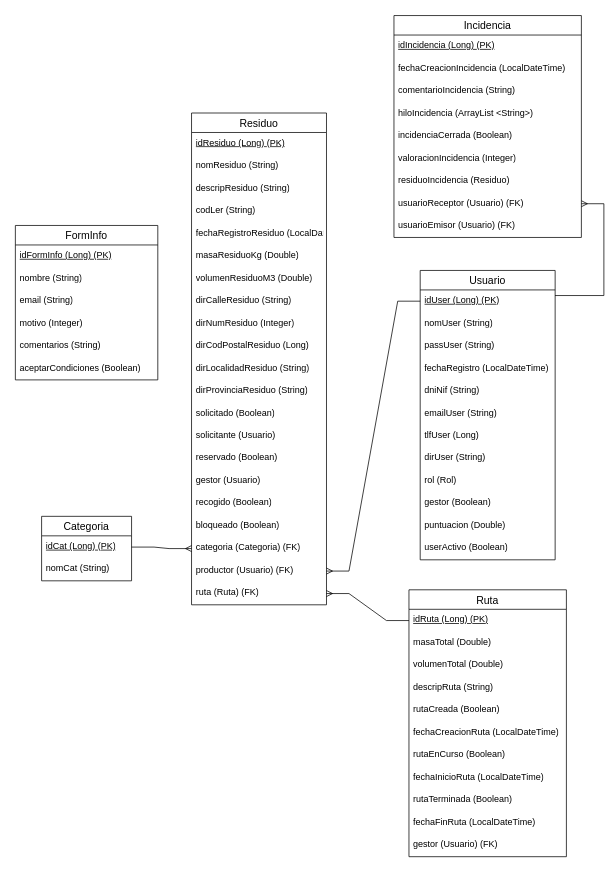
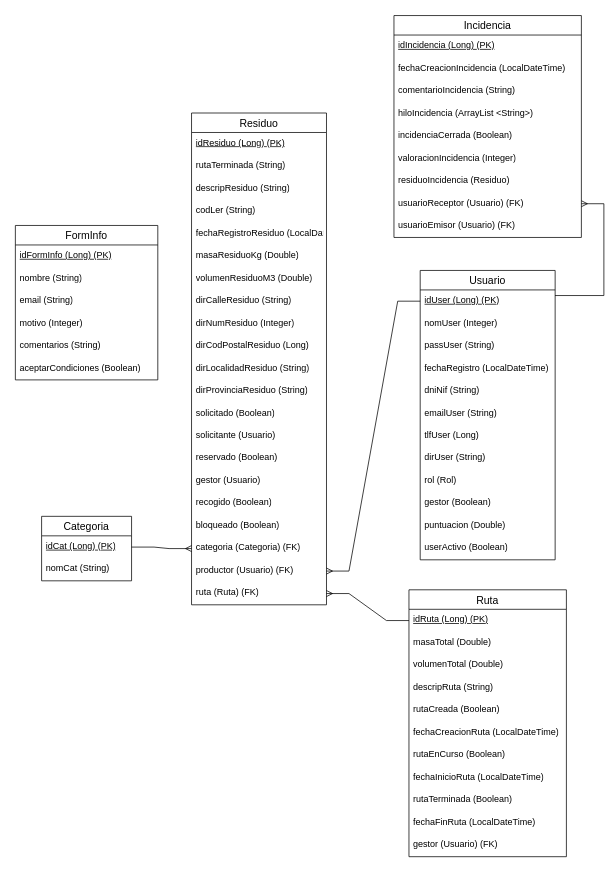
(240, 166) -> (248, 166)
(463, 323) -> (467, 323)
